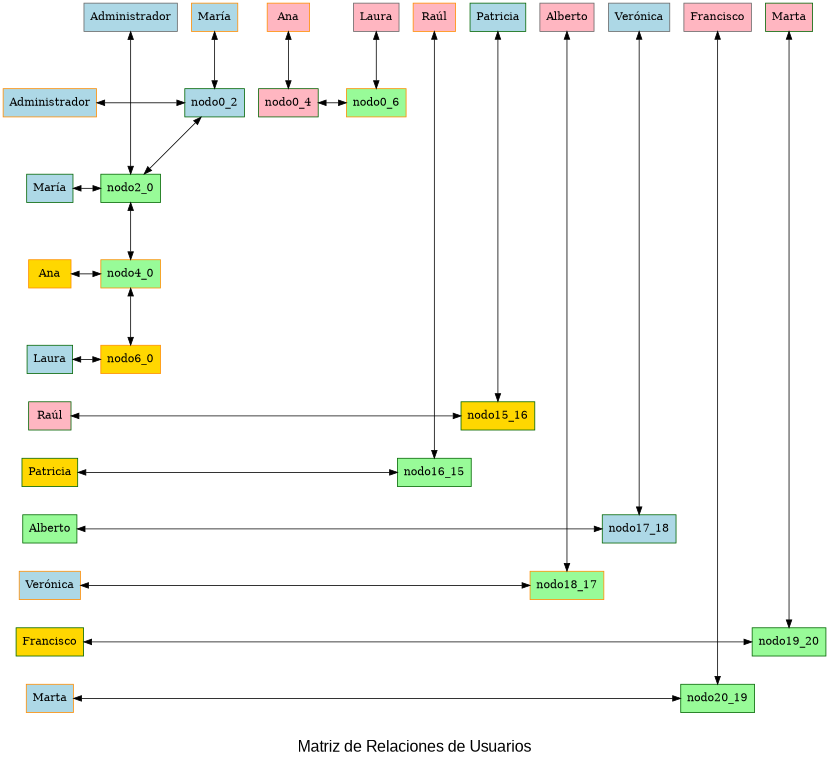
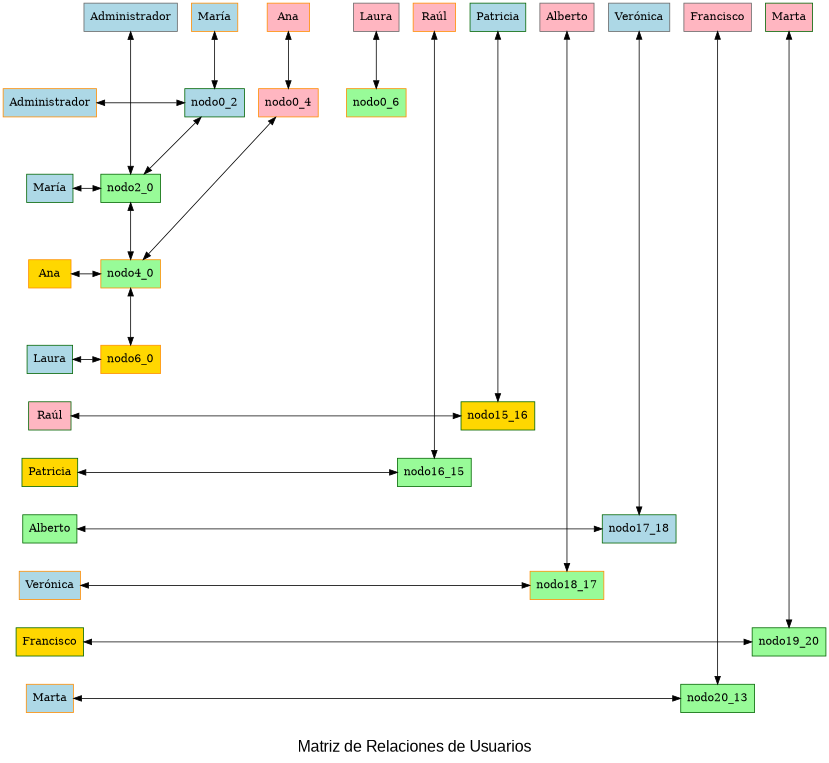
(288, 103) -> (288, 103)
(332, 103) -> (209, 188)
(718, 698) -> (718, 698)
